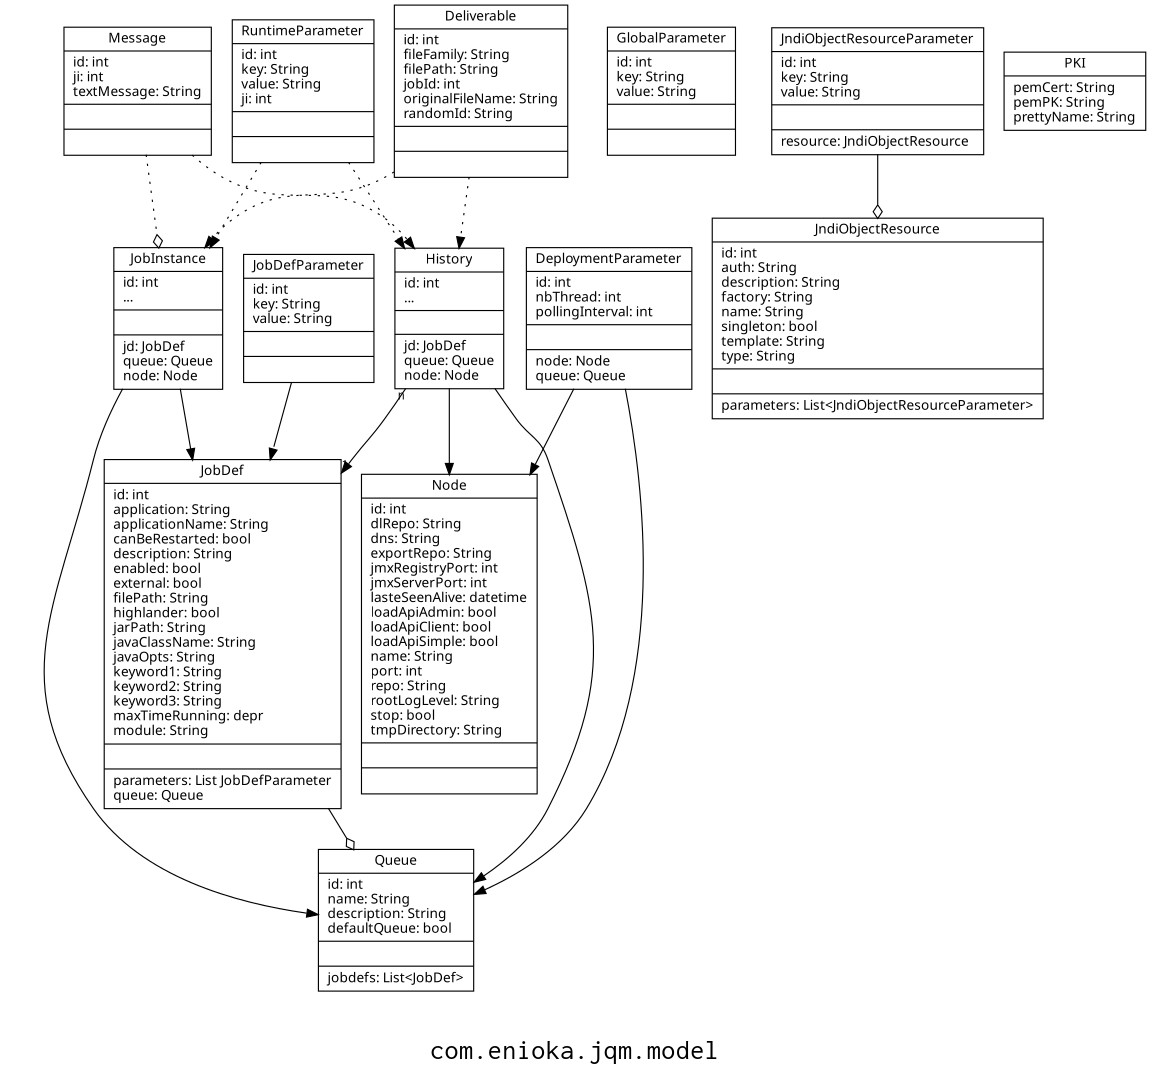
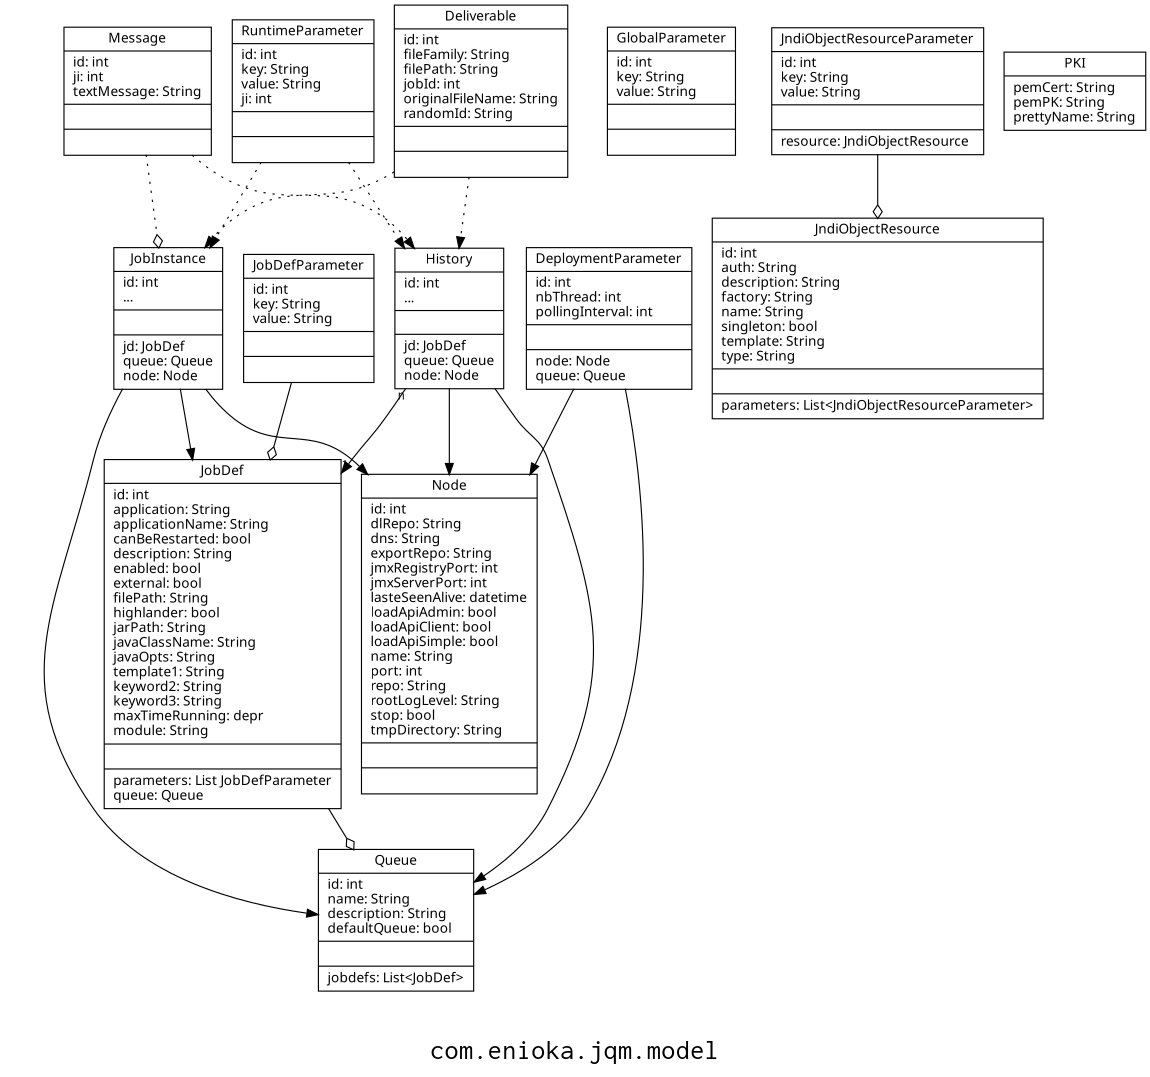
(283, 414) -> (283, 414)
none -> (269, 435)
(168, 672) -> (169, 672)
